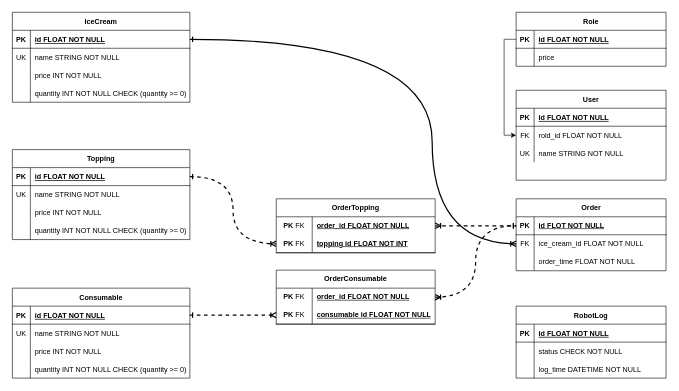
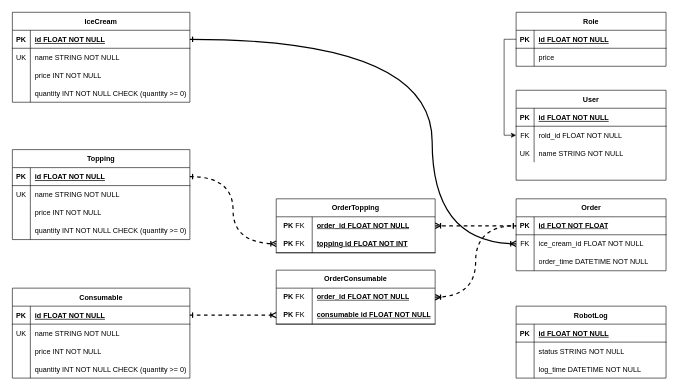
(569, 226) -> (571, 226)
(586, 262) -> (592, 262)
(578, 352) -> (580, 352)
